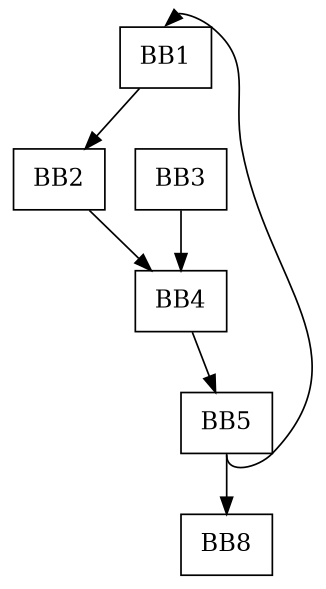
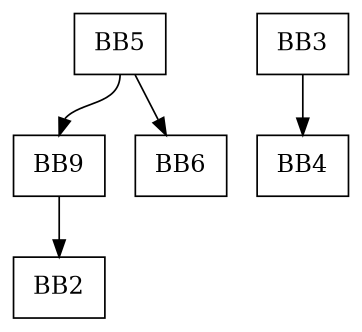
(166, 58) -> (59, 166)
(114, 234) -> none
(201, 354) -> none
(227, 545) -> (181, 166)
